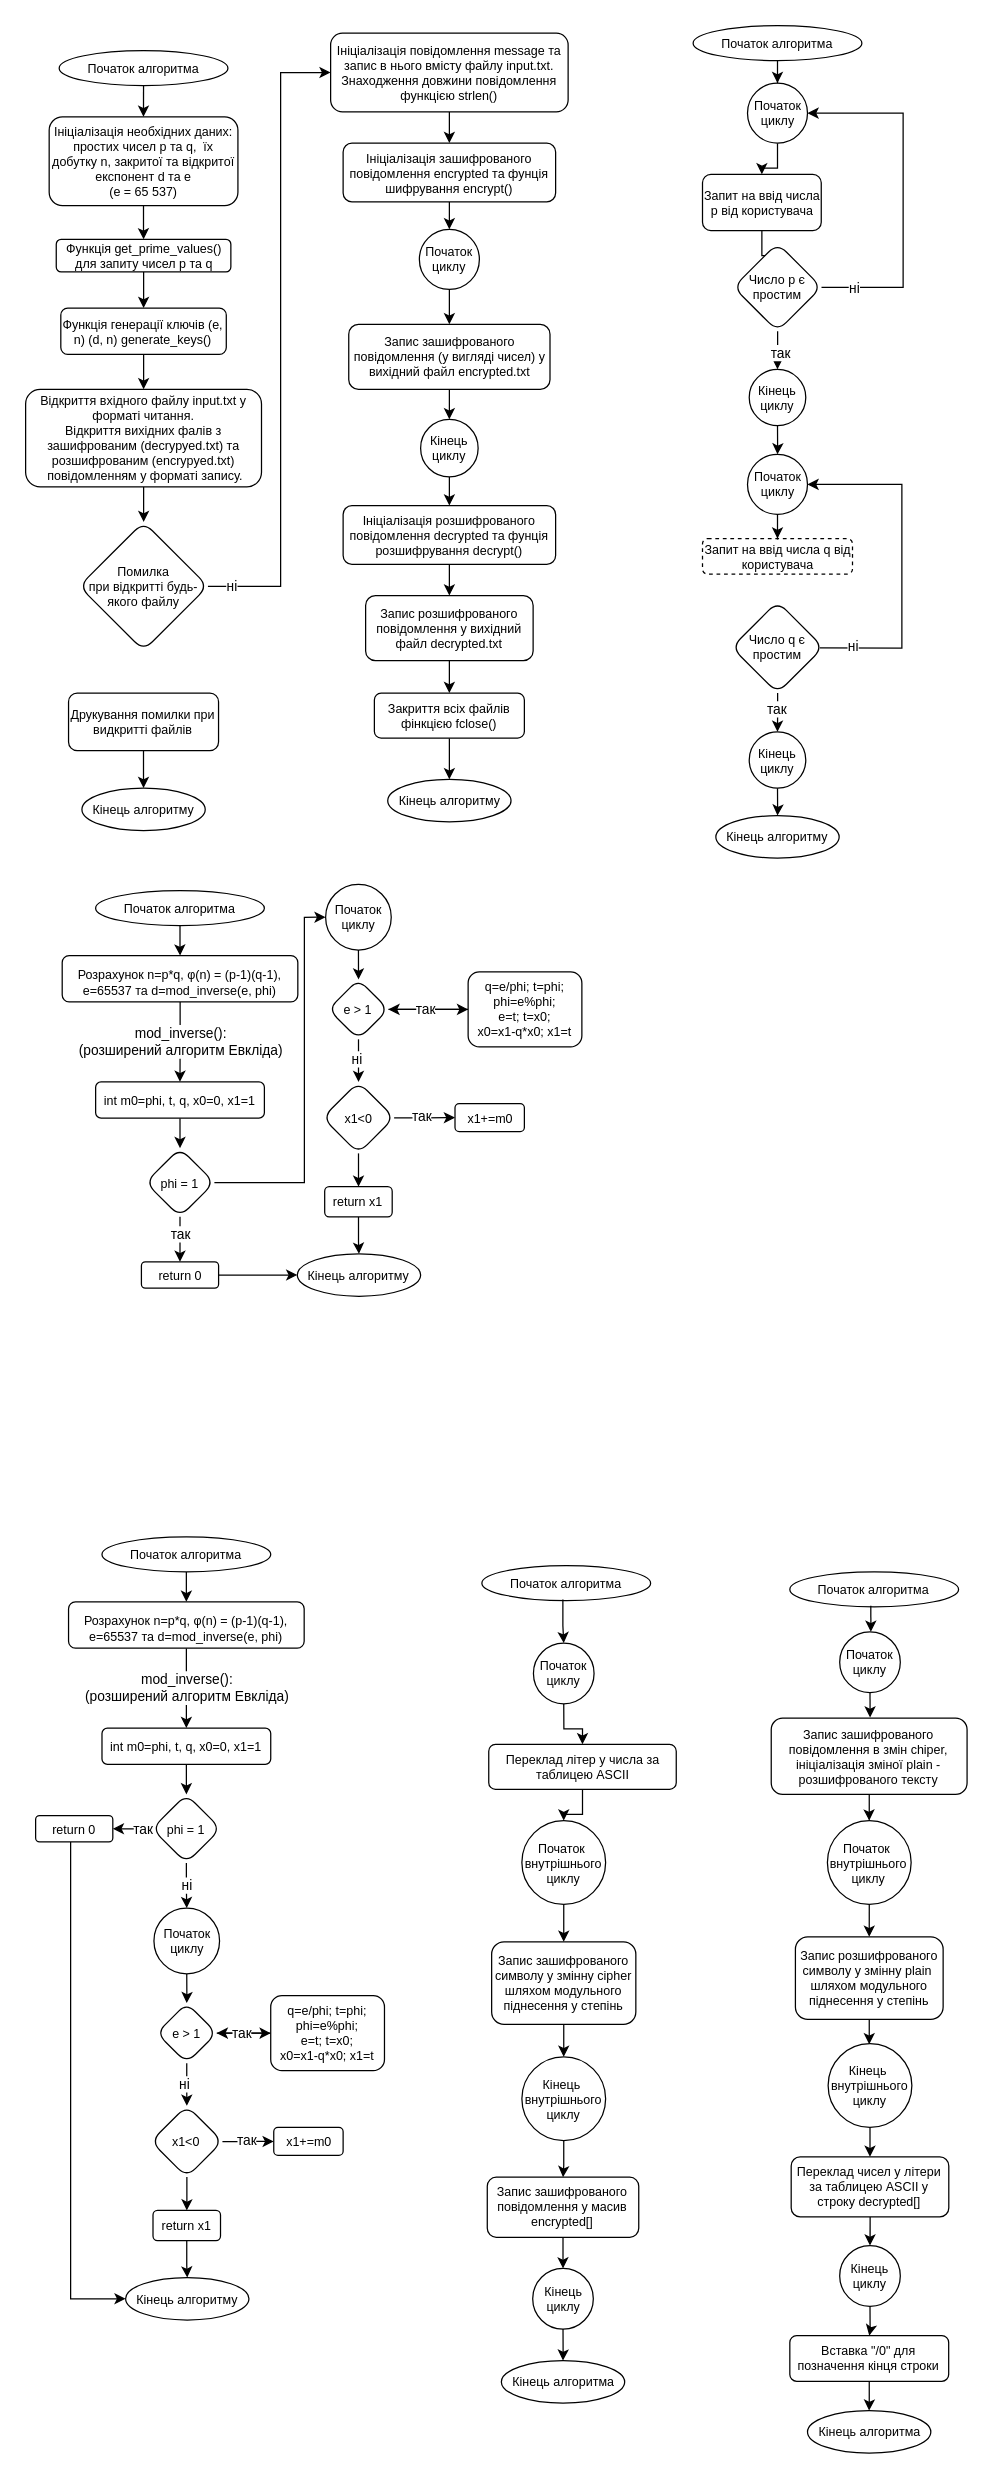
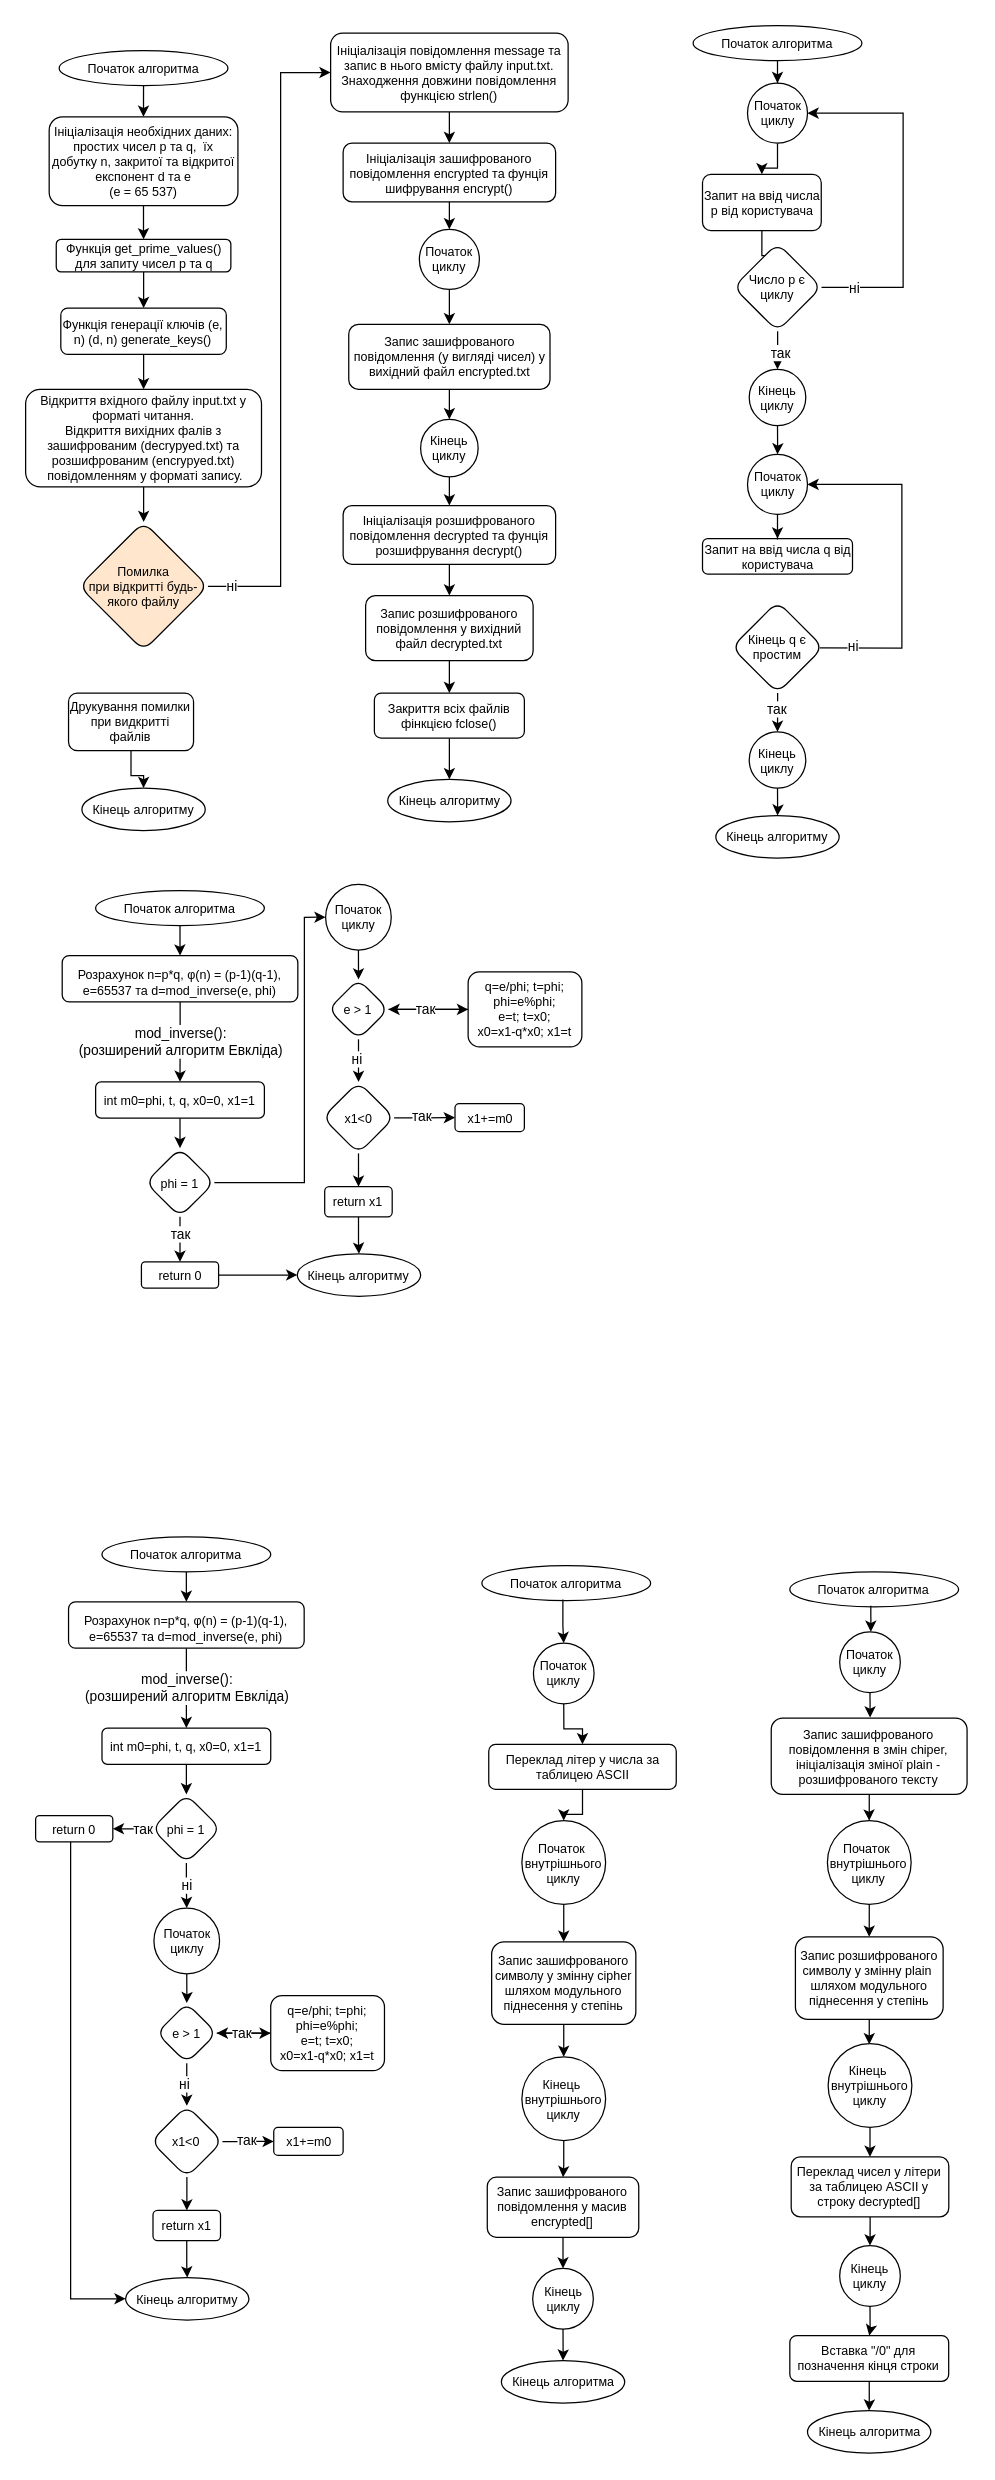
(778, 287) -> (778, 287)
(778, 556) -> (778, 556)
(144, 586) -> (144, 586)
(778, 647) -> (778, 647)
(144, 722) -> (131, 722)
